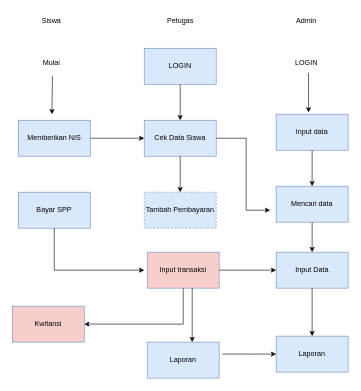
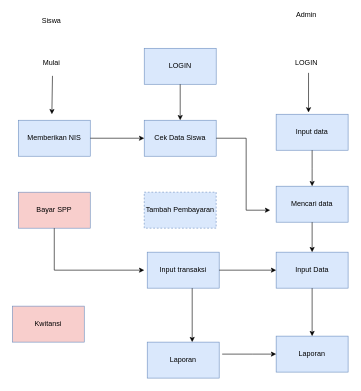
(180, 21) -> none
(306, 21) -> (306, 15)
(180, 186) -> none
(54, 210) -> (54, 210)
(183, 270) -> (183, 270)
(89, 324) -> none
